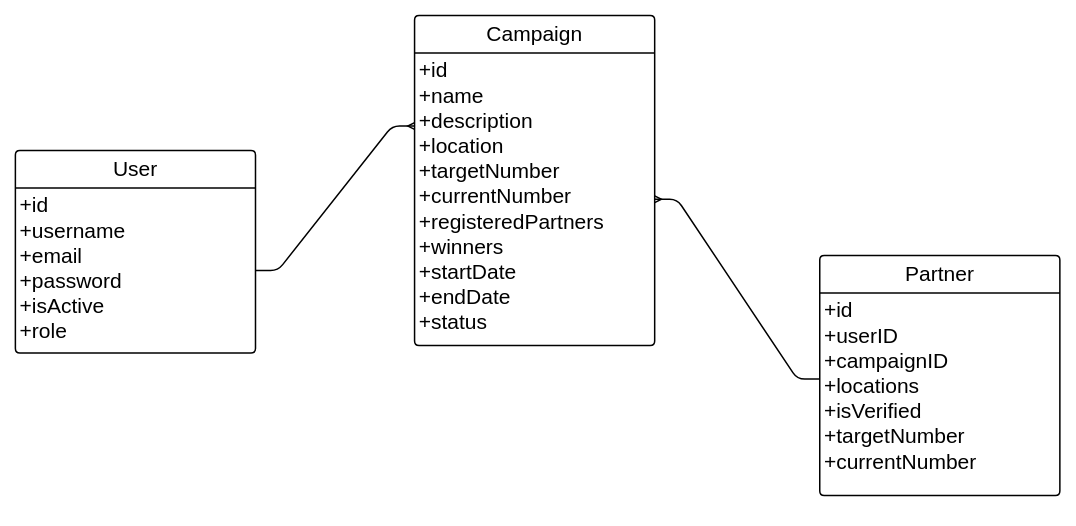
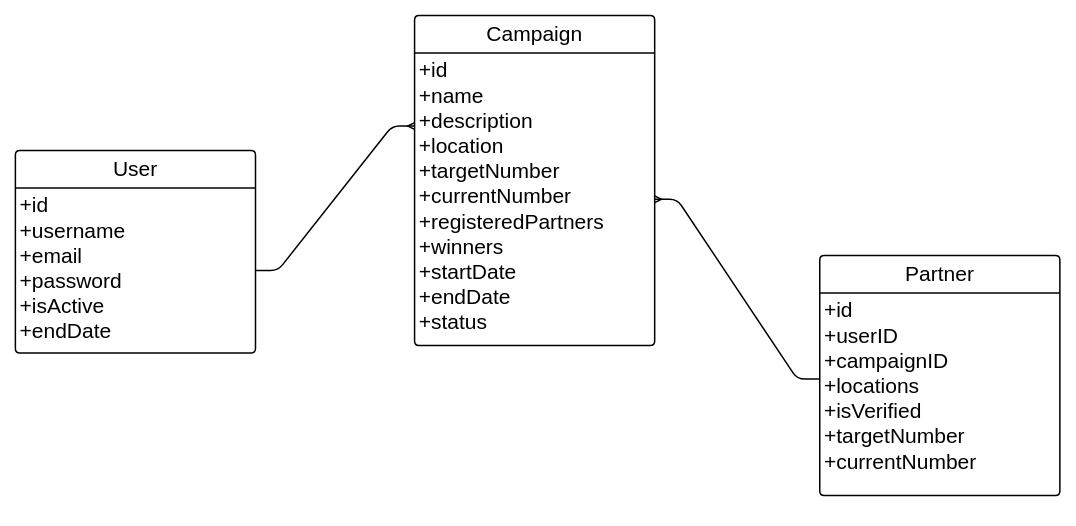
(43, 226) -> (43, 226)
